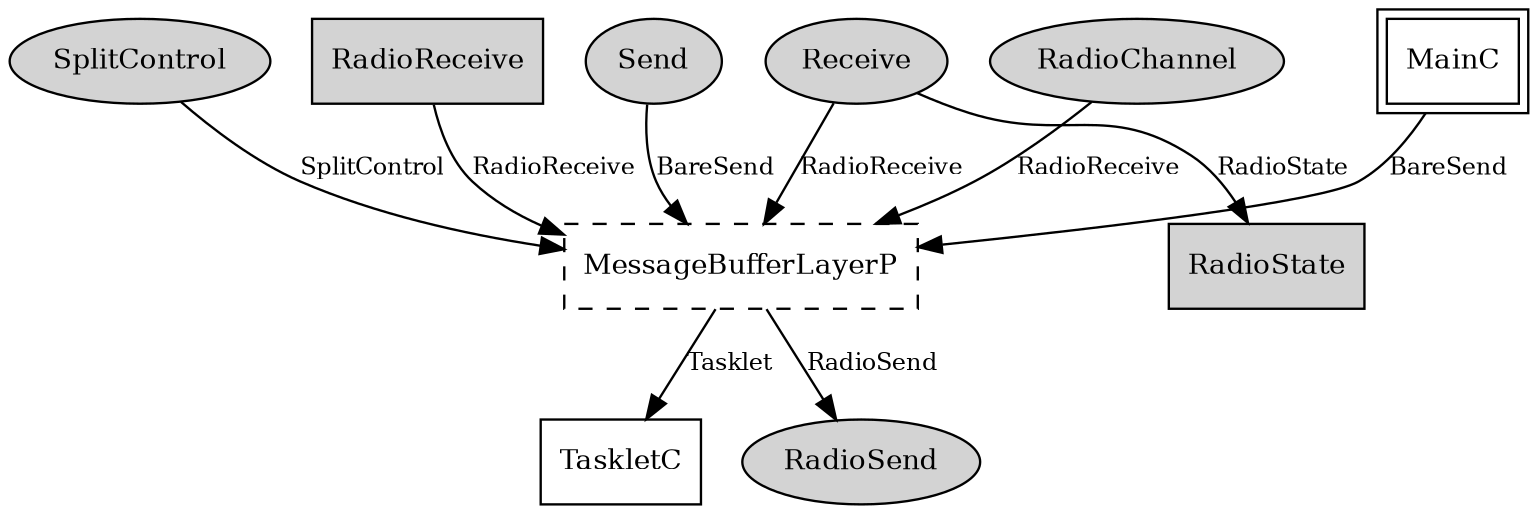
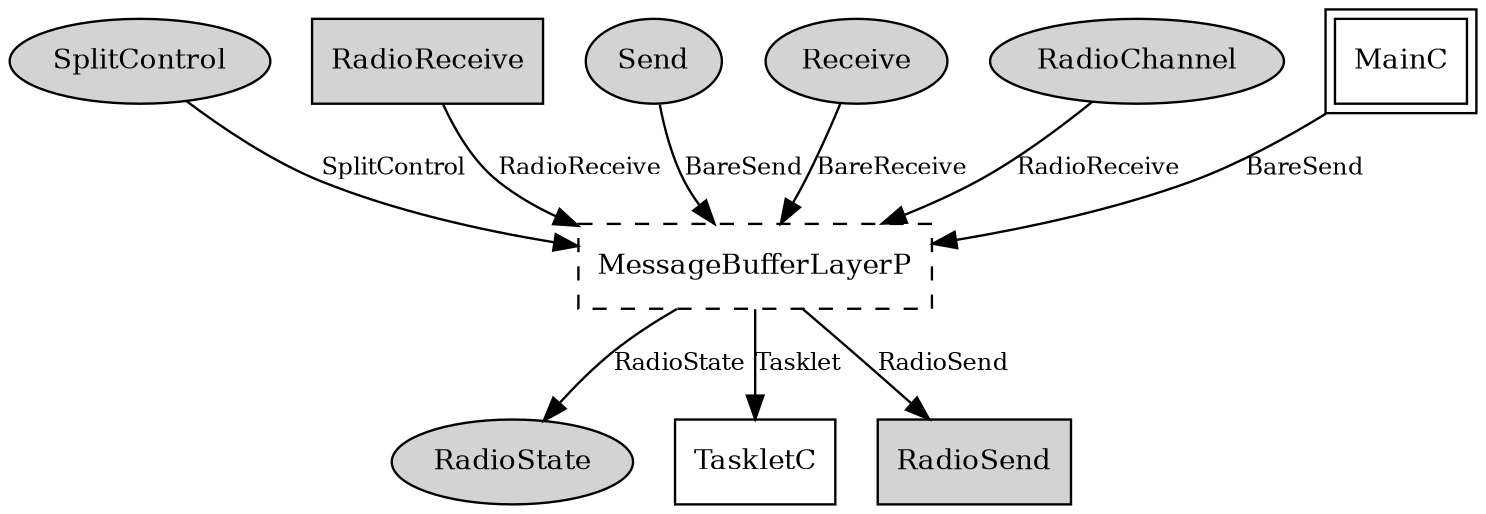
(1087, 125) -> (614, 351)
(882, 169) -> (892, 169)
(1267, 266) -> (512, 462)
(861, 462) -> (974, 462)
